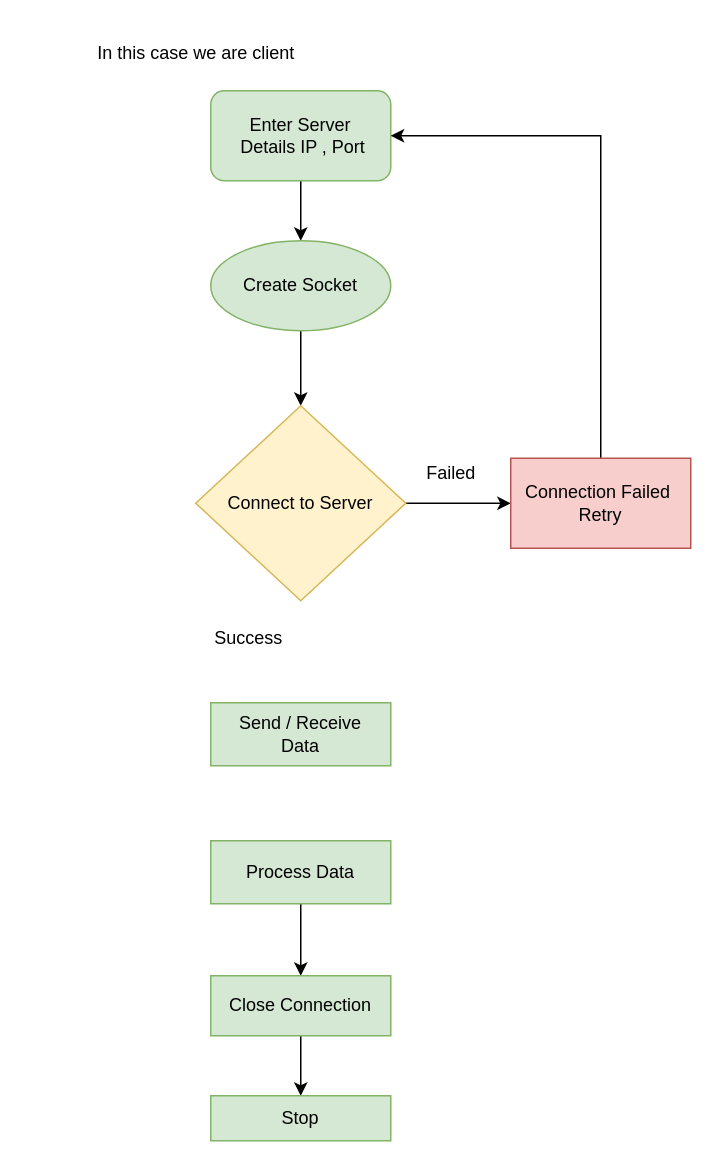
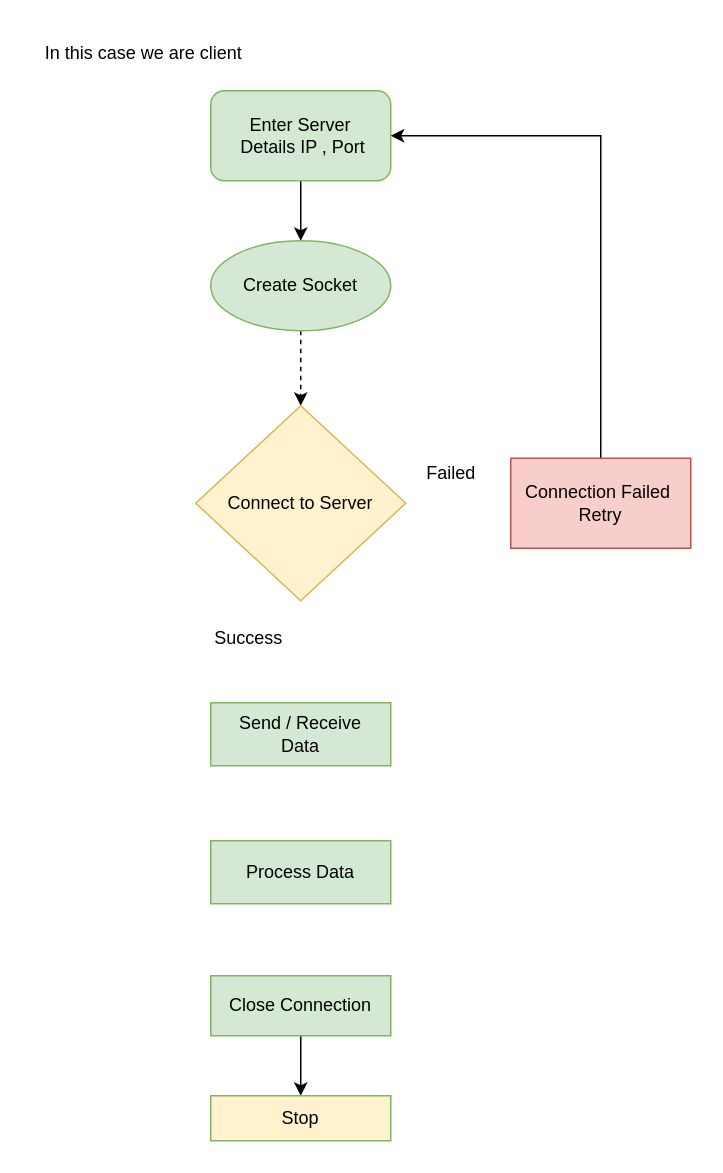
(196, 53) -> (143, 53)
(301, 364) -> (301, 364)
(453, 503) -> none
(301, 935) -> none
(301, 1118) -> (301, 1118)
